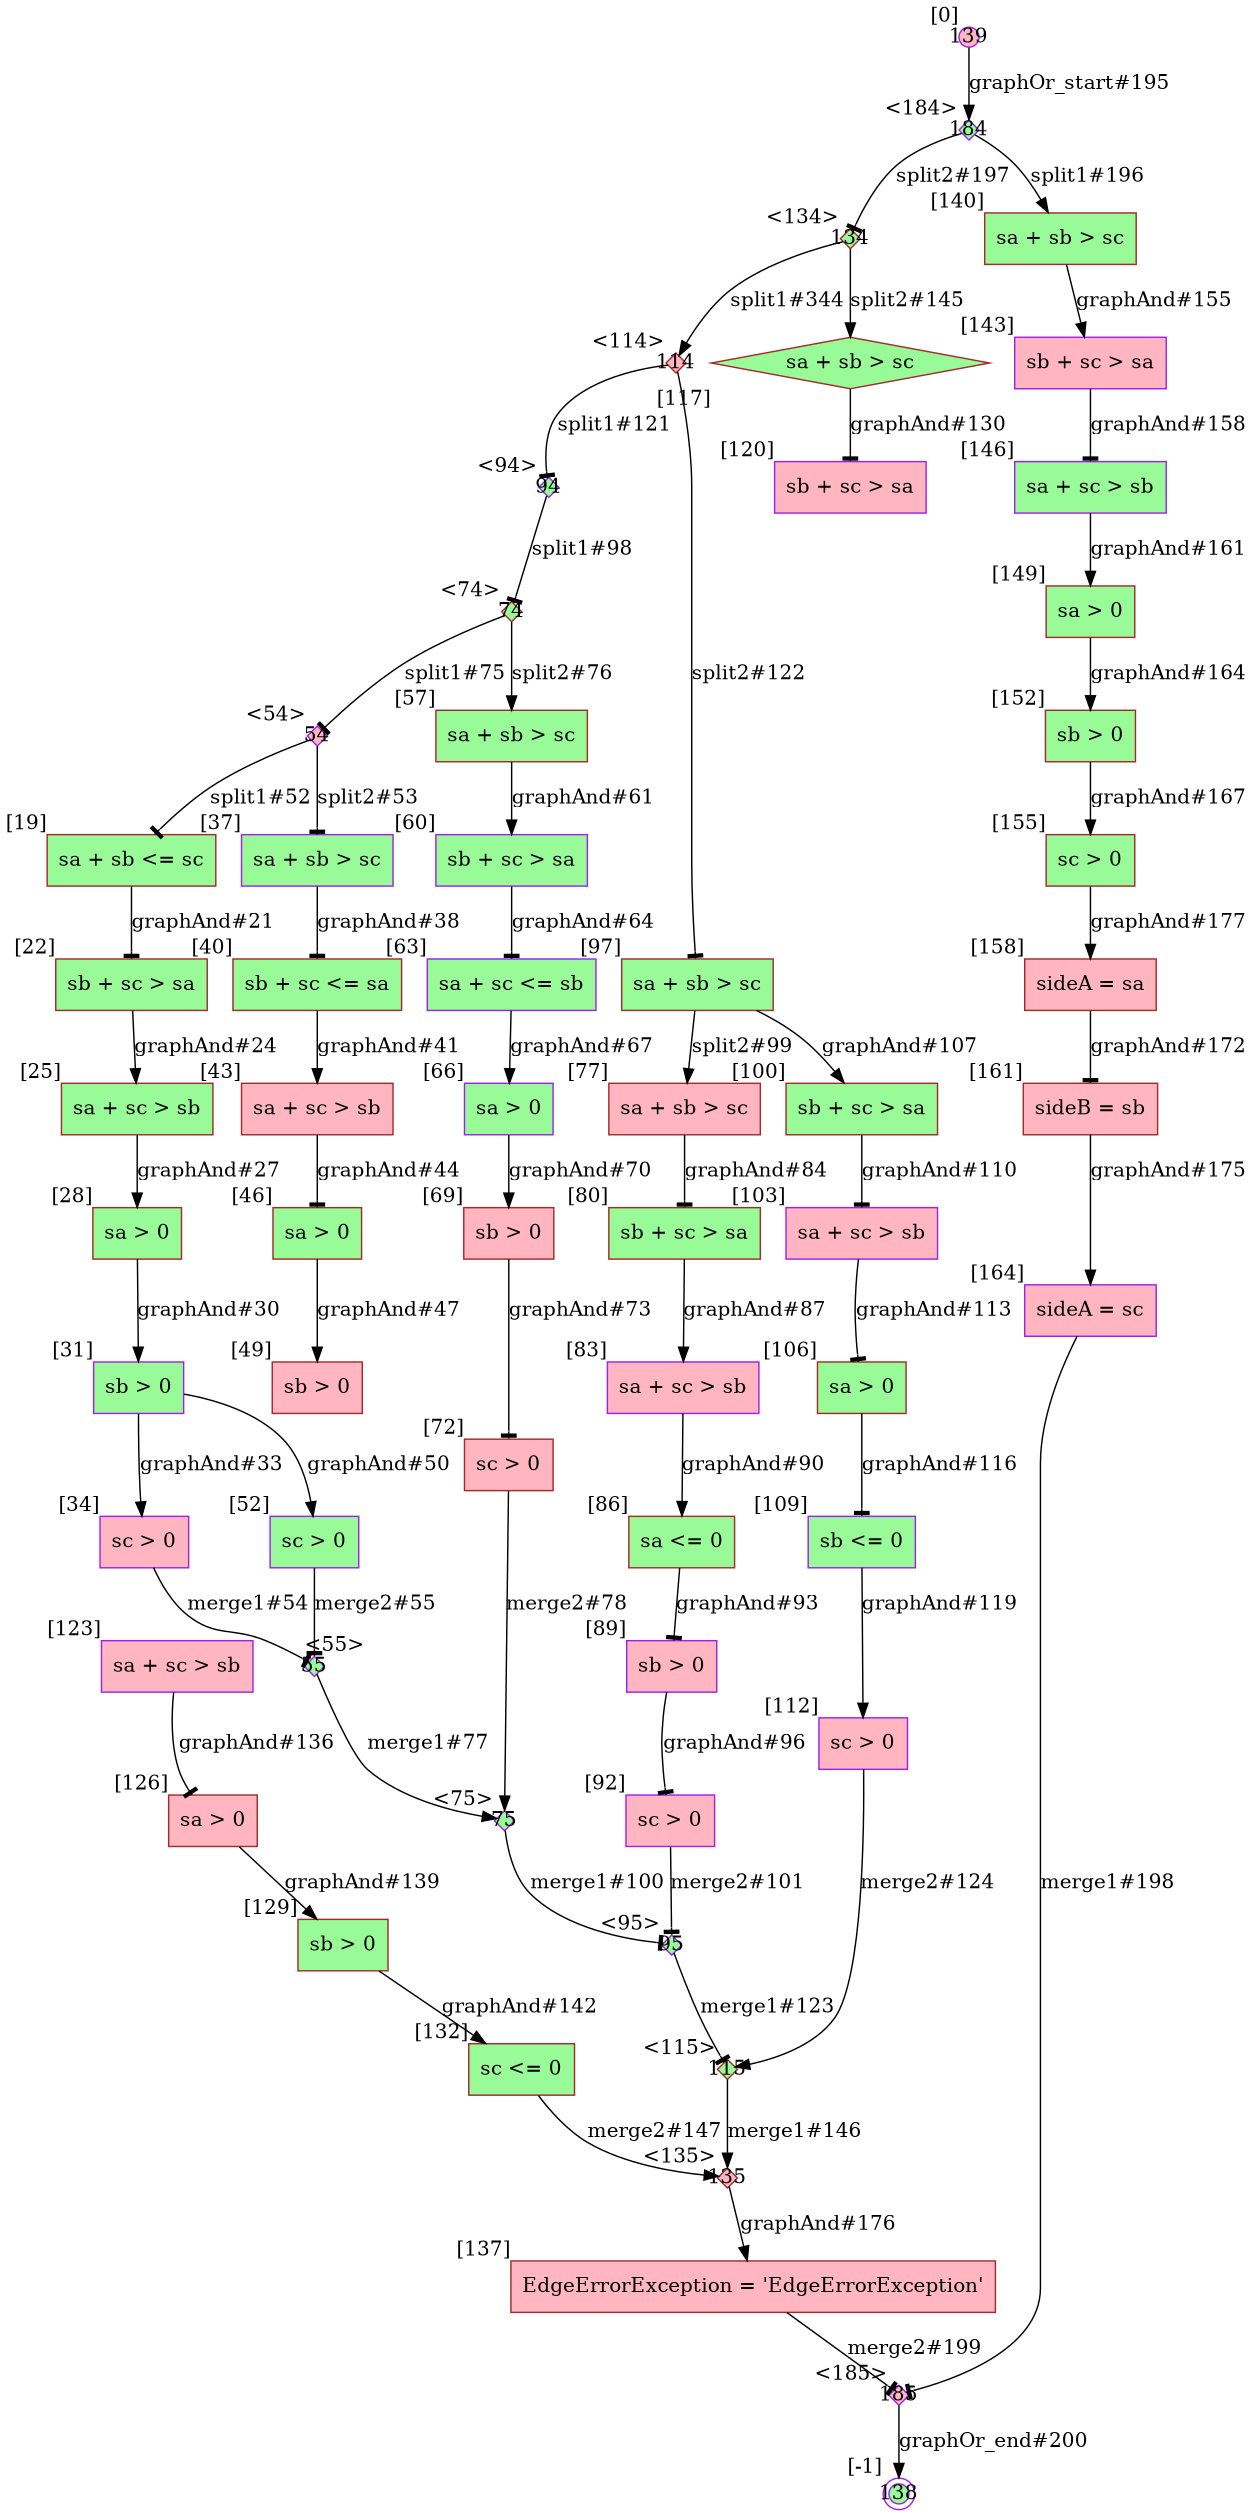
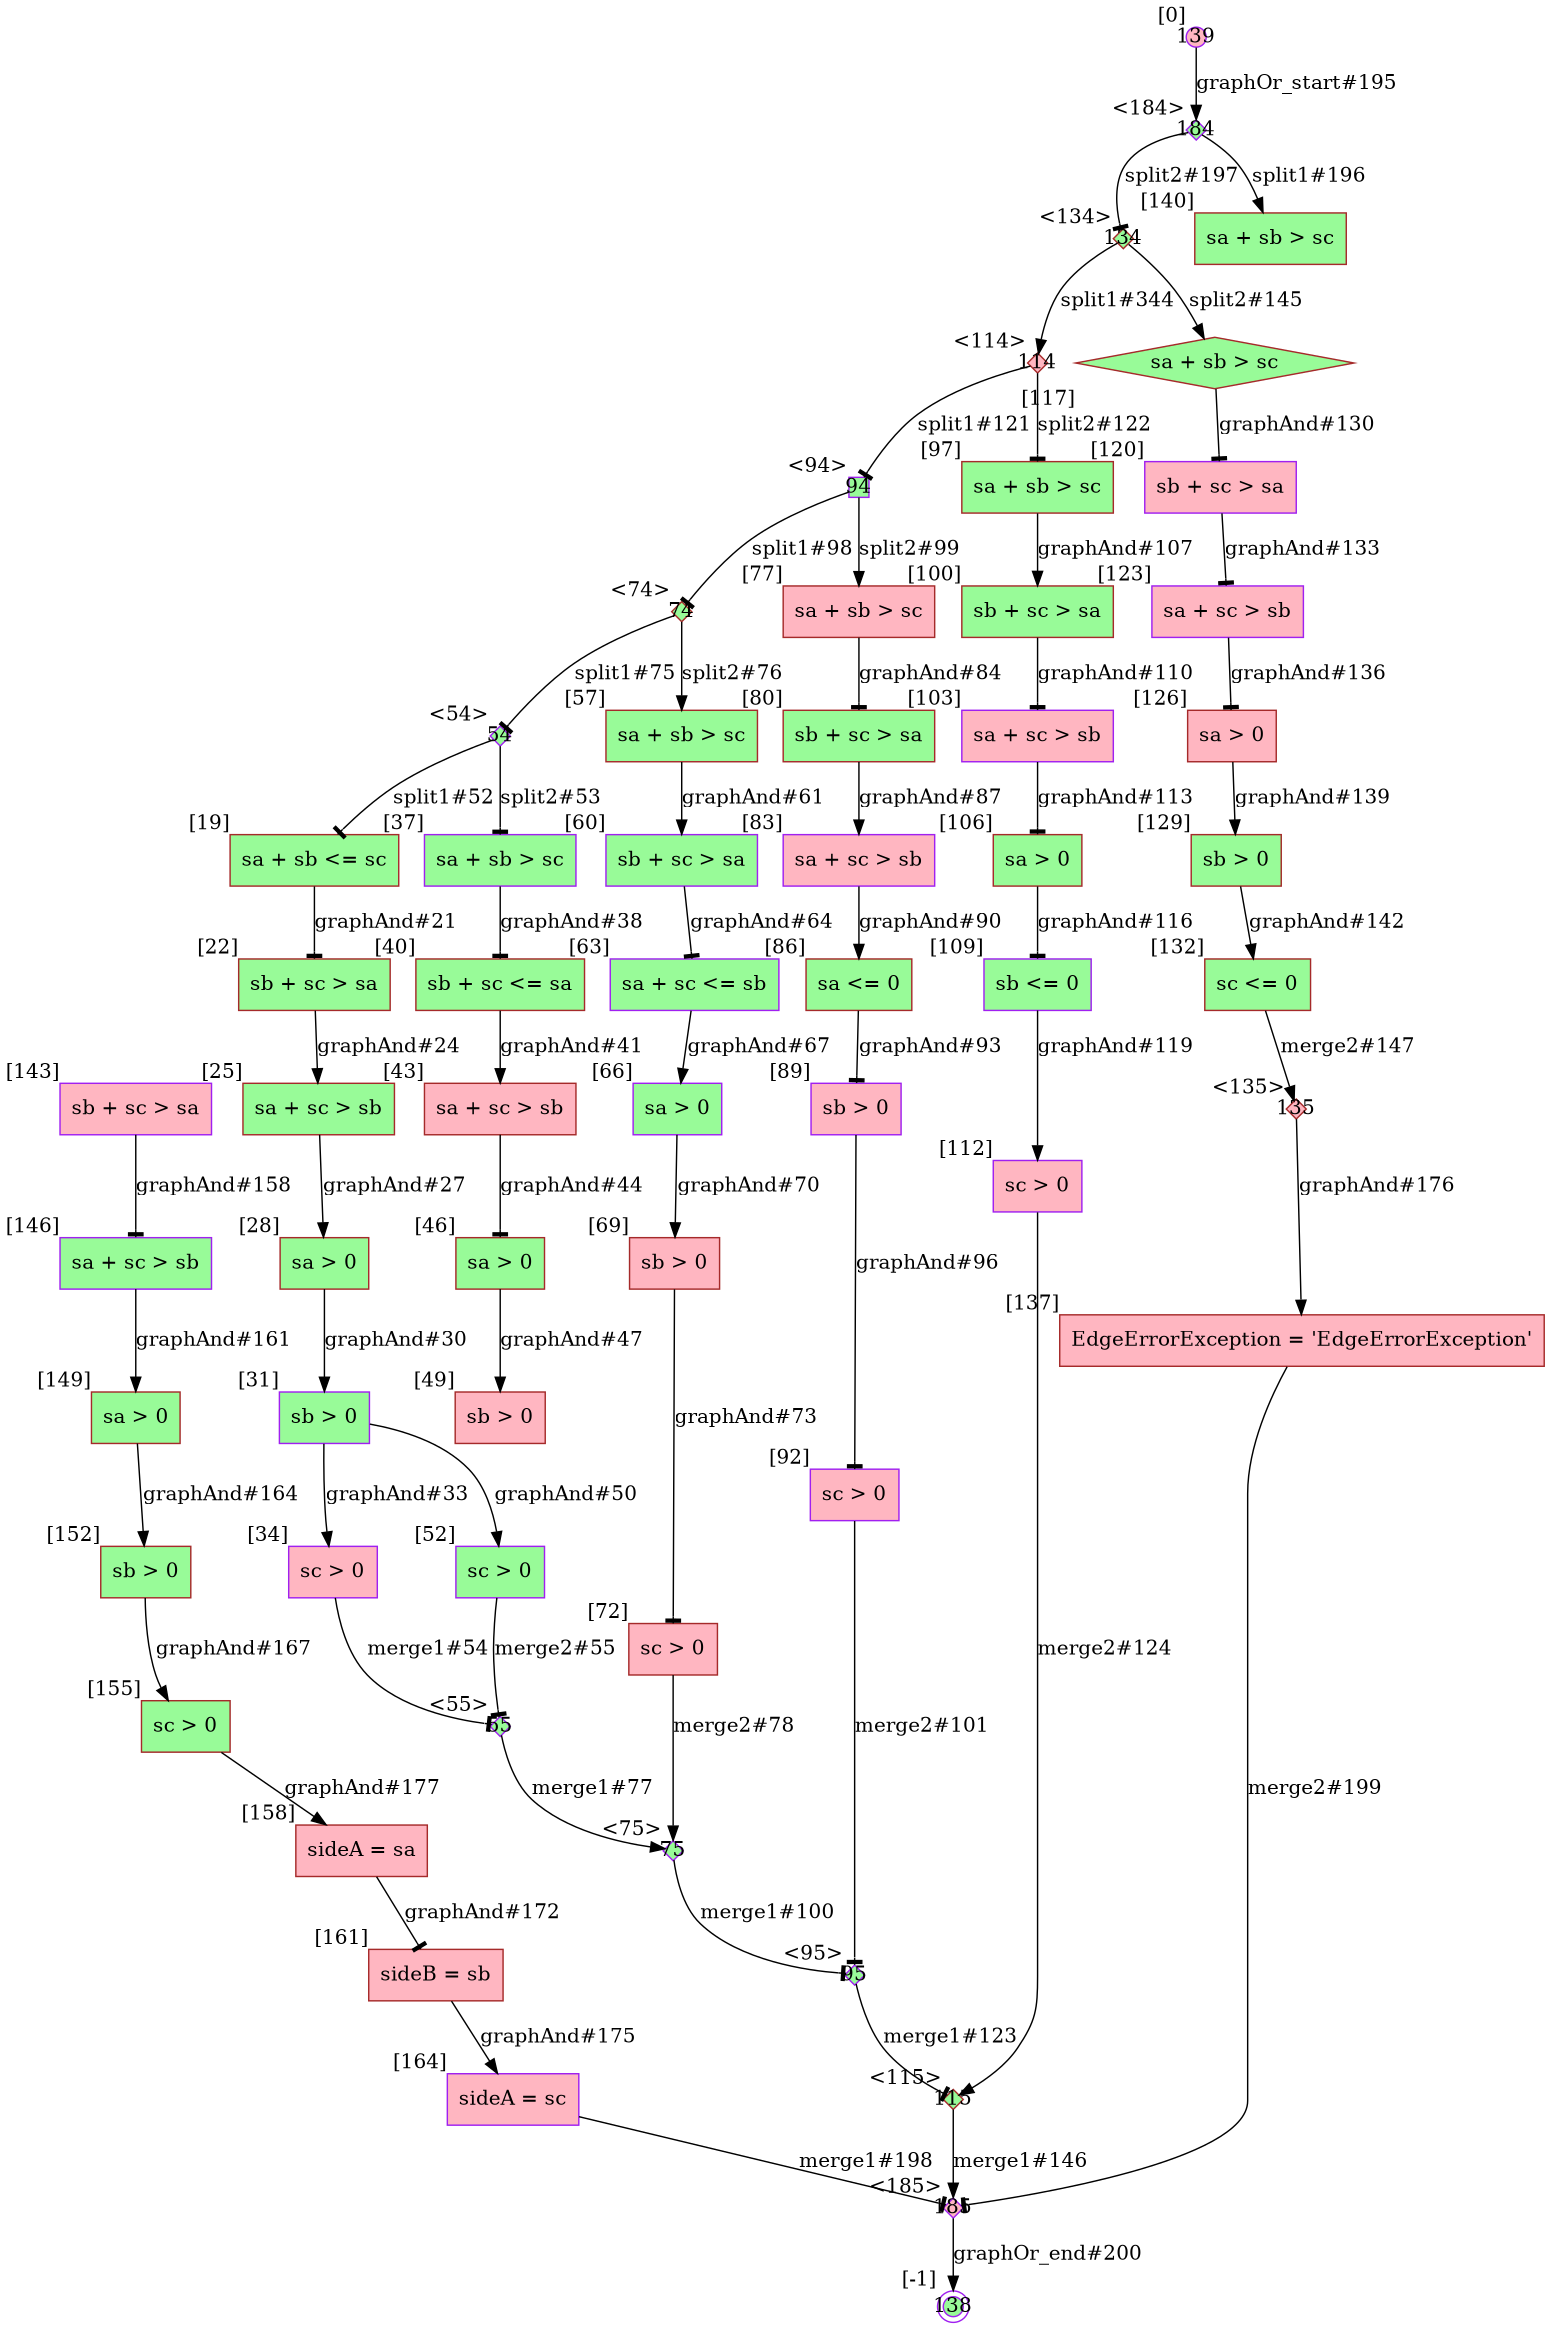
(1074, 294) -> none
(549, 487) -> (859, 487)
none -> (1224, 546)
(317, 736) -> (500, 736)
(692, 1040) -> (859, 534)
(727, 2116) -> (953, 2146)
